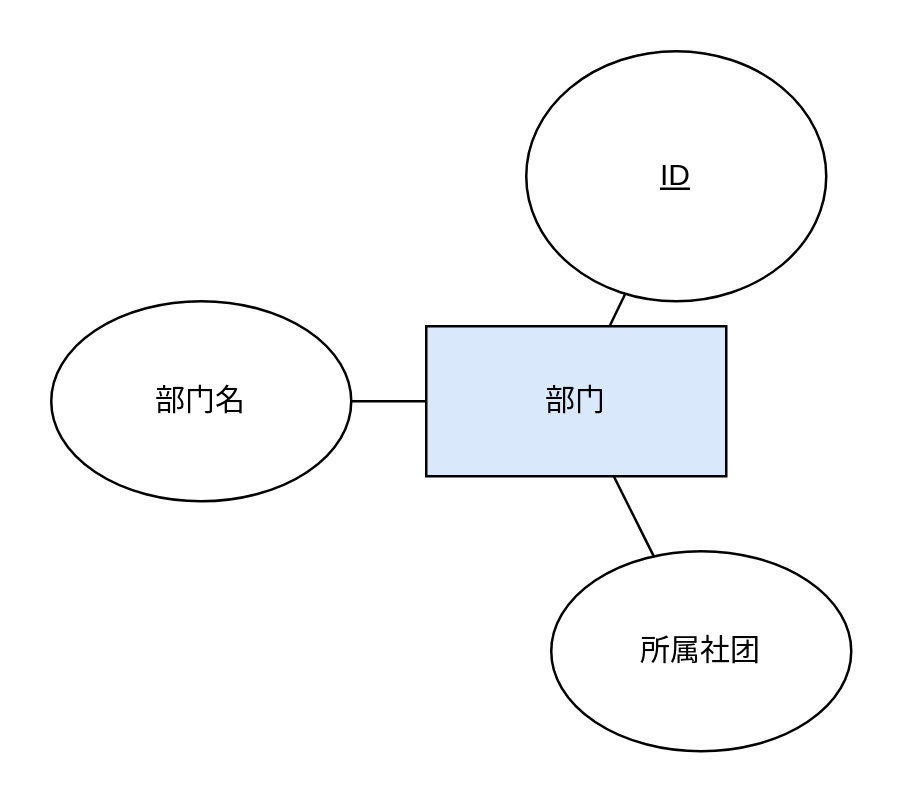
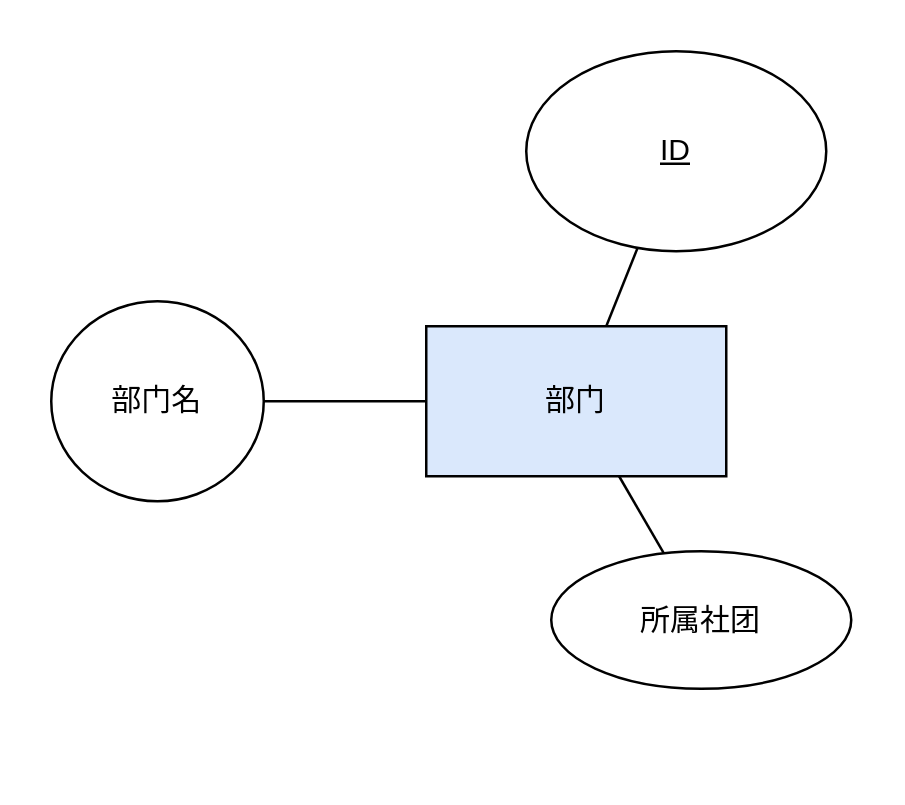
(676, 176) -> (676, 151)
(201, 401) -> (158, 401)
(701, 651) -> (701, 620)
